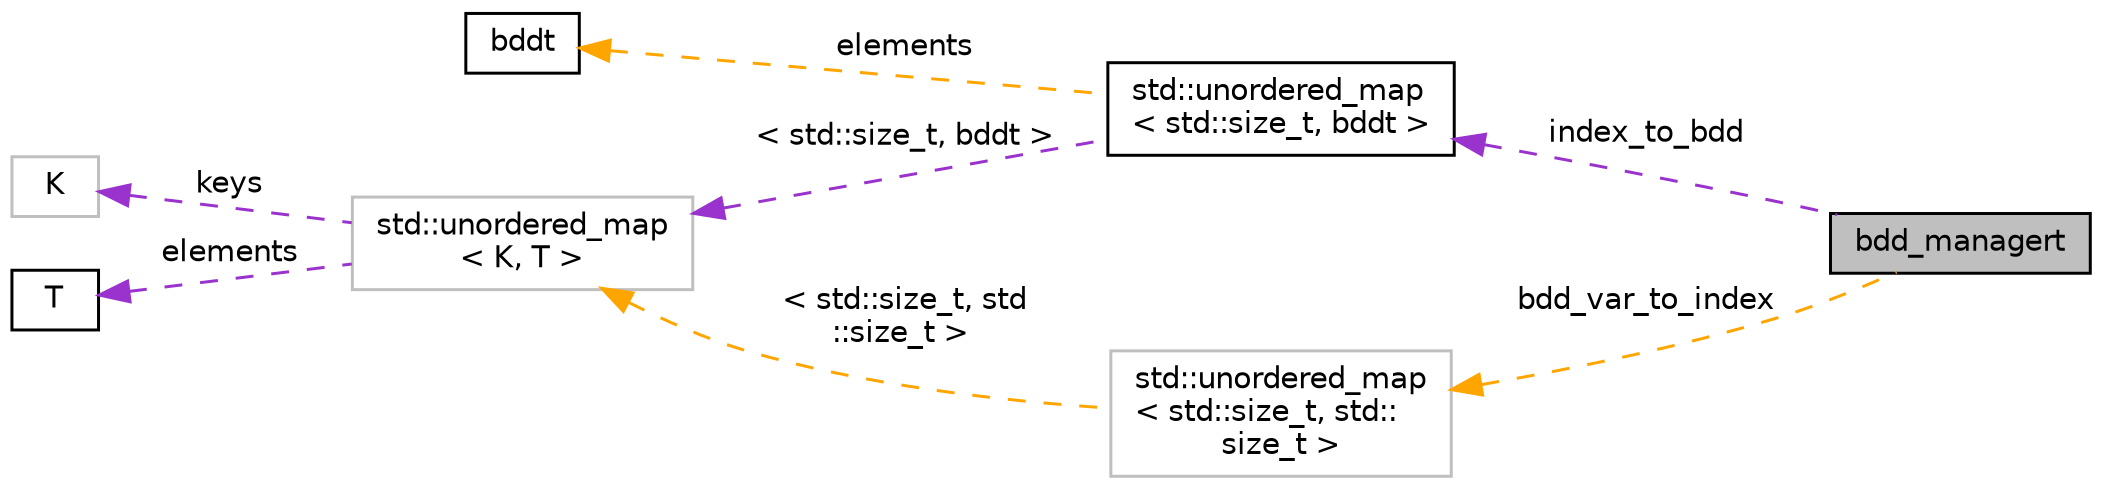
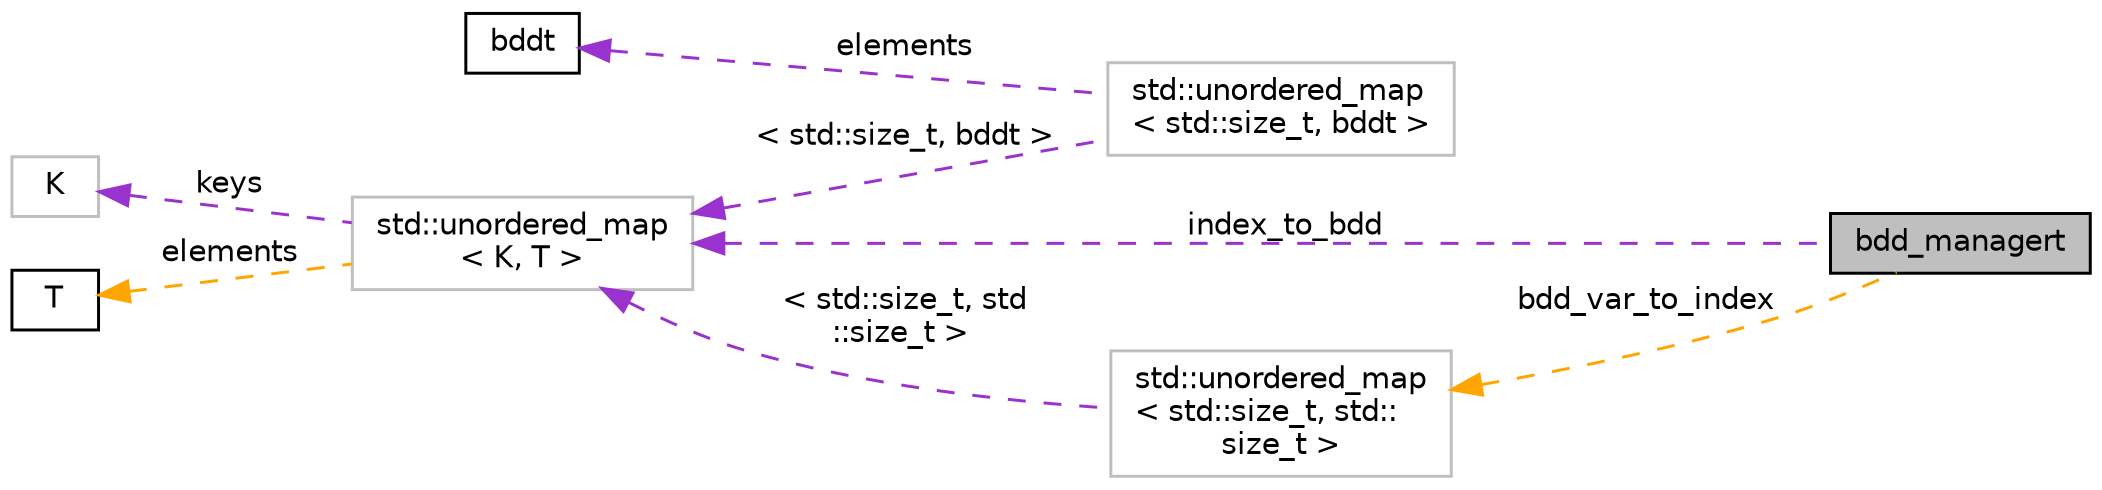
(859, 72) -> (859, 72)
(1281, 109) -> (1281, 109)
(1661, 178) -> (1277, 243)
(240, 278) -> (240, 278)
(864, 378) -> (864, 378)
